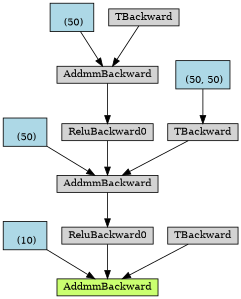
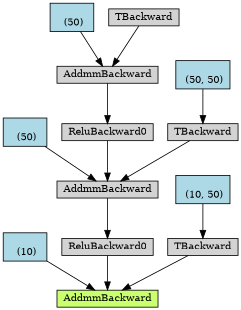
none -> (203, 190)
